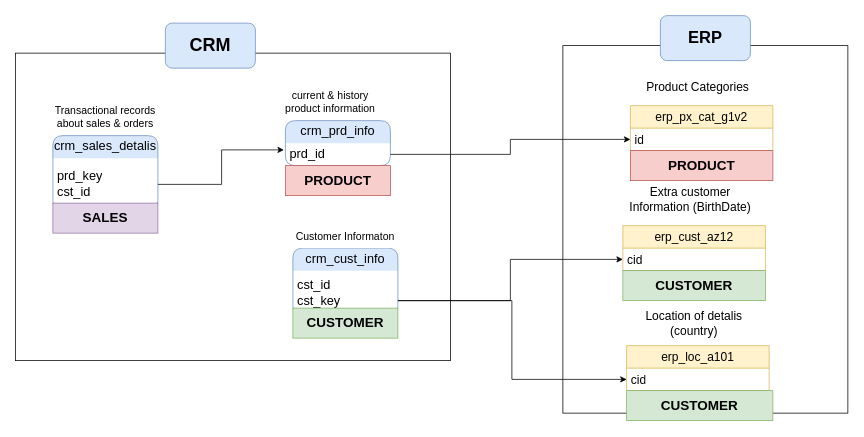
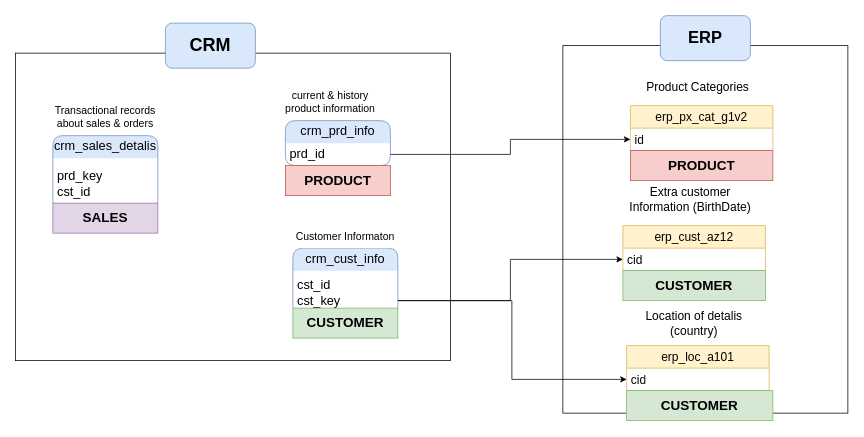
(207, 184) -> none
